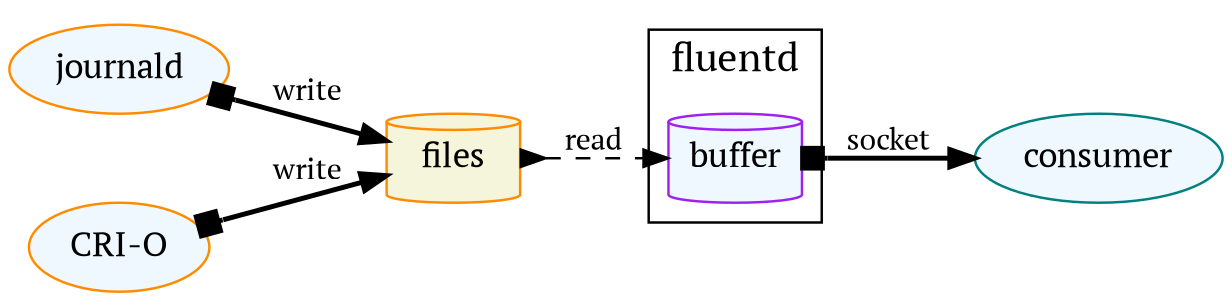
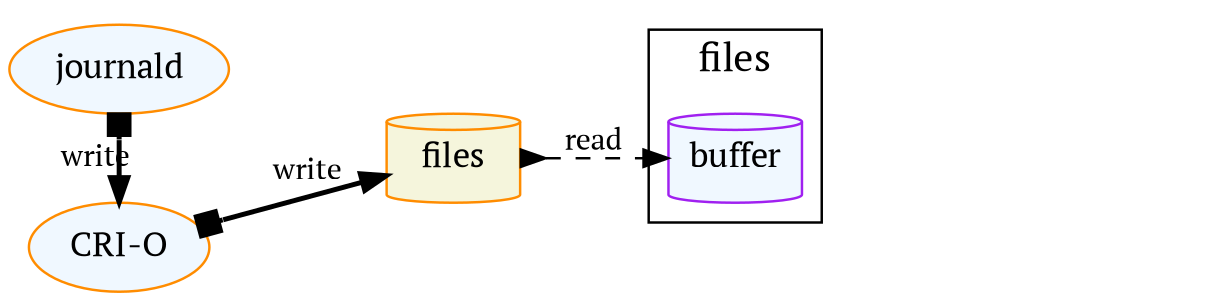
(735, 62) -> (735, 62)
(299, 117) -> (119, 159)
(1099, 158) -> none
